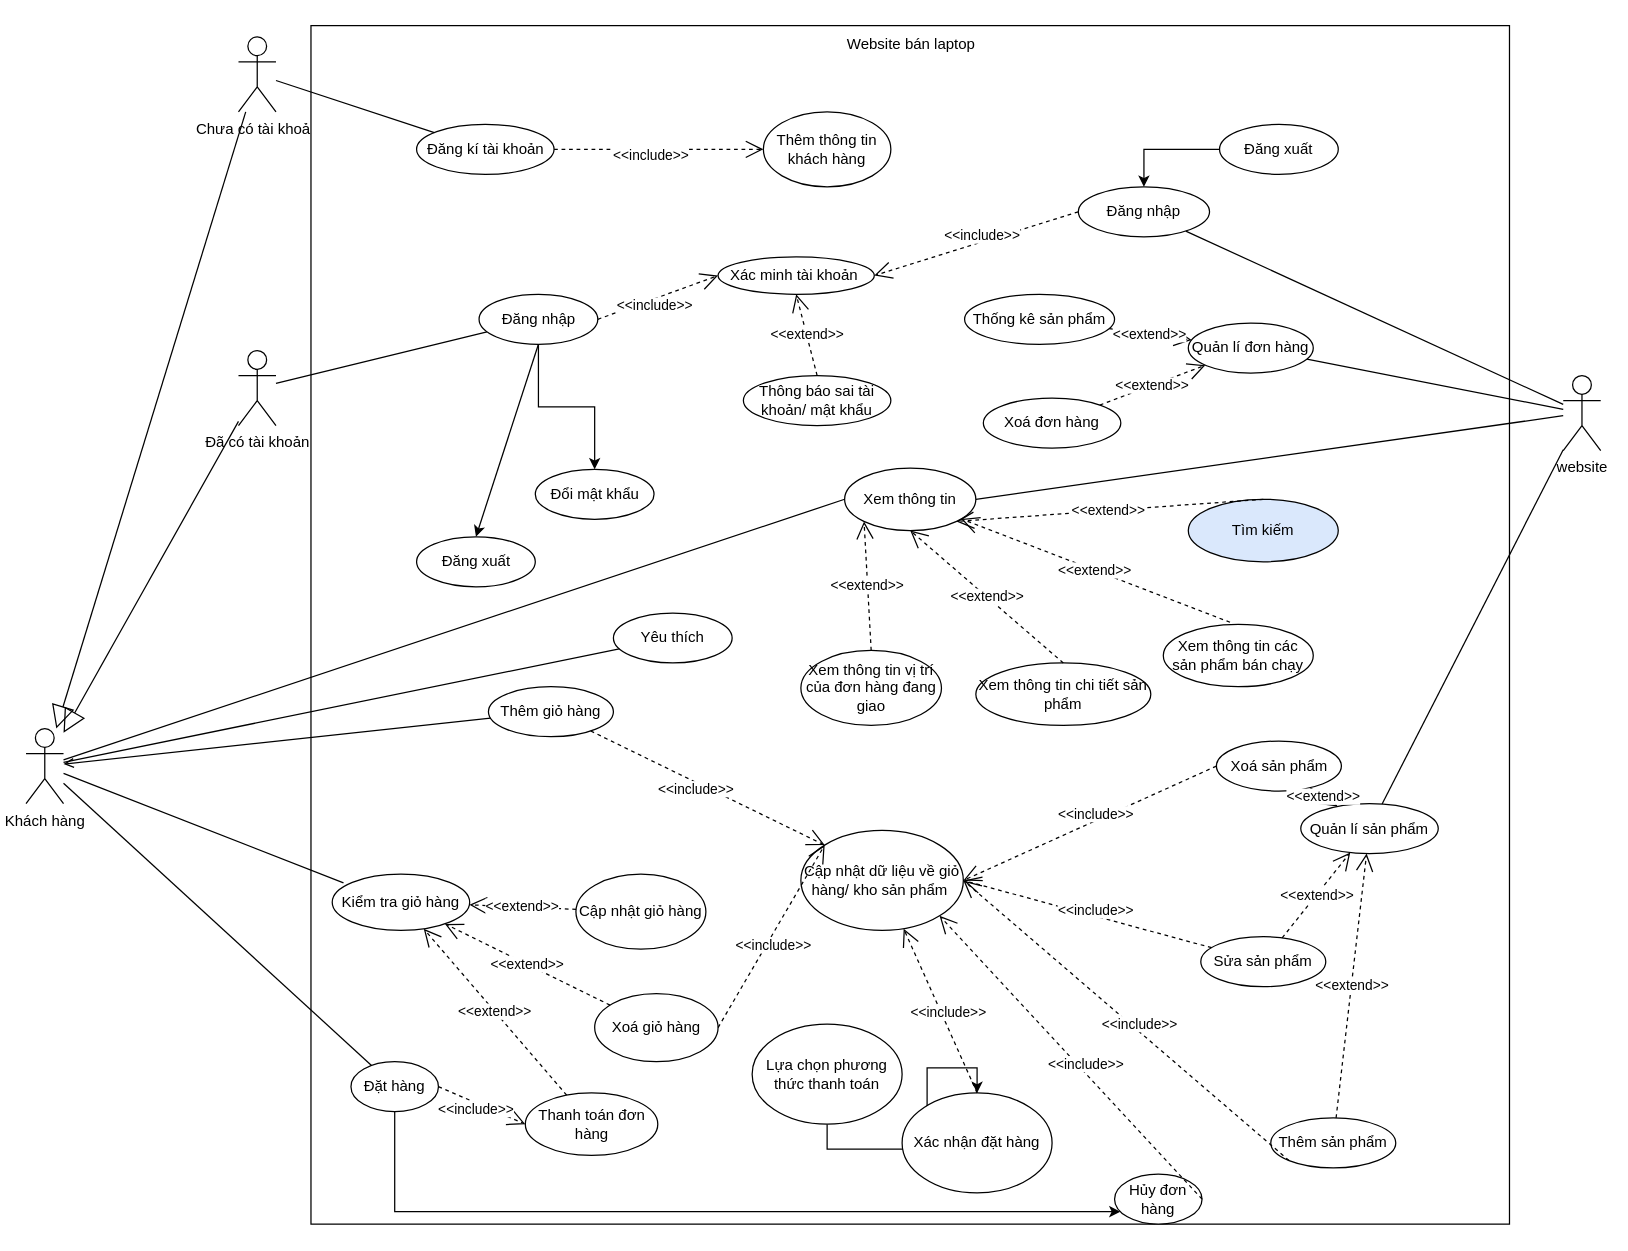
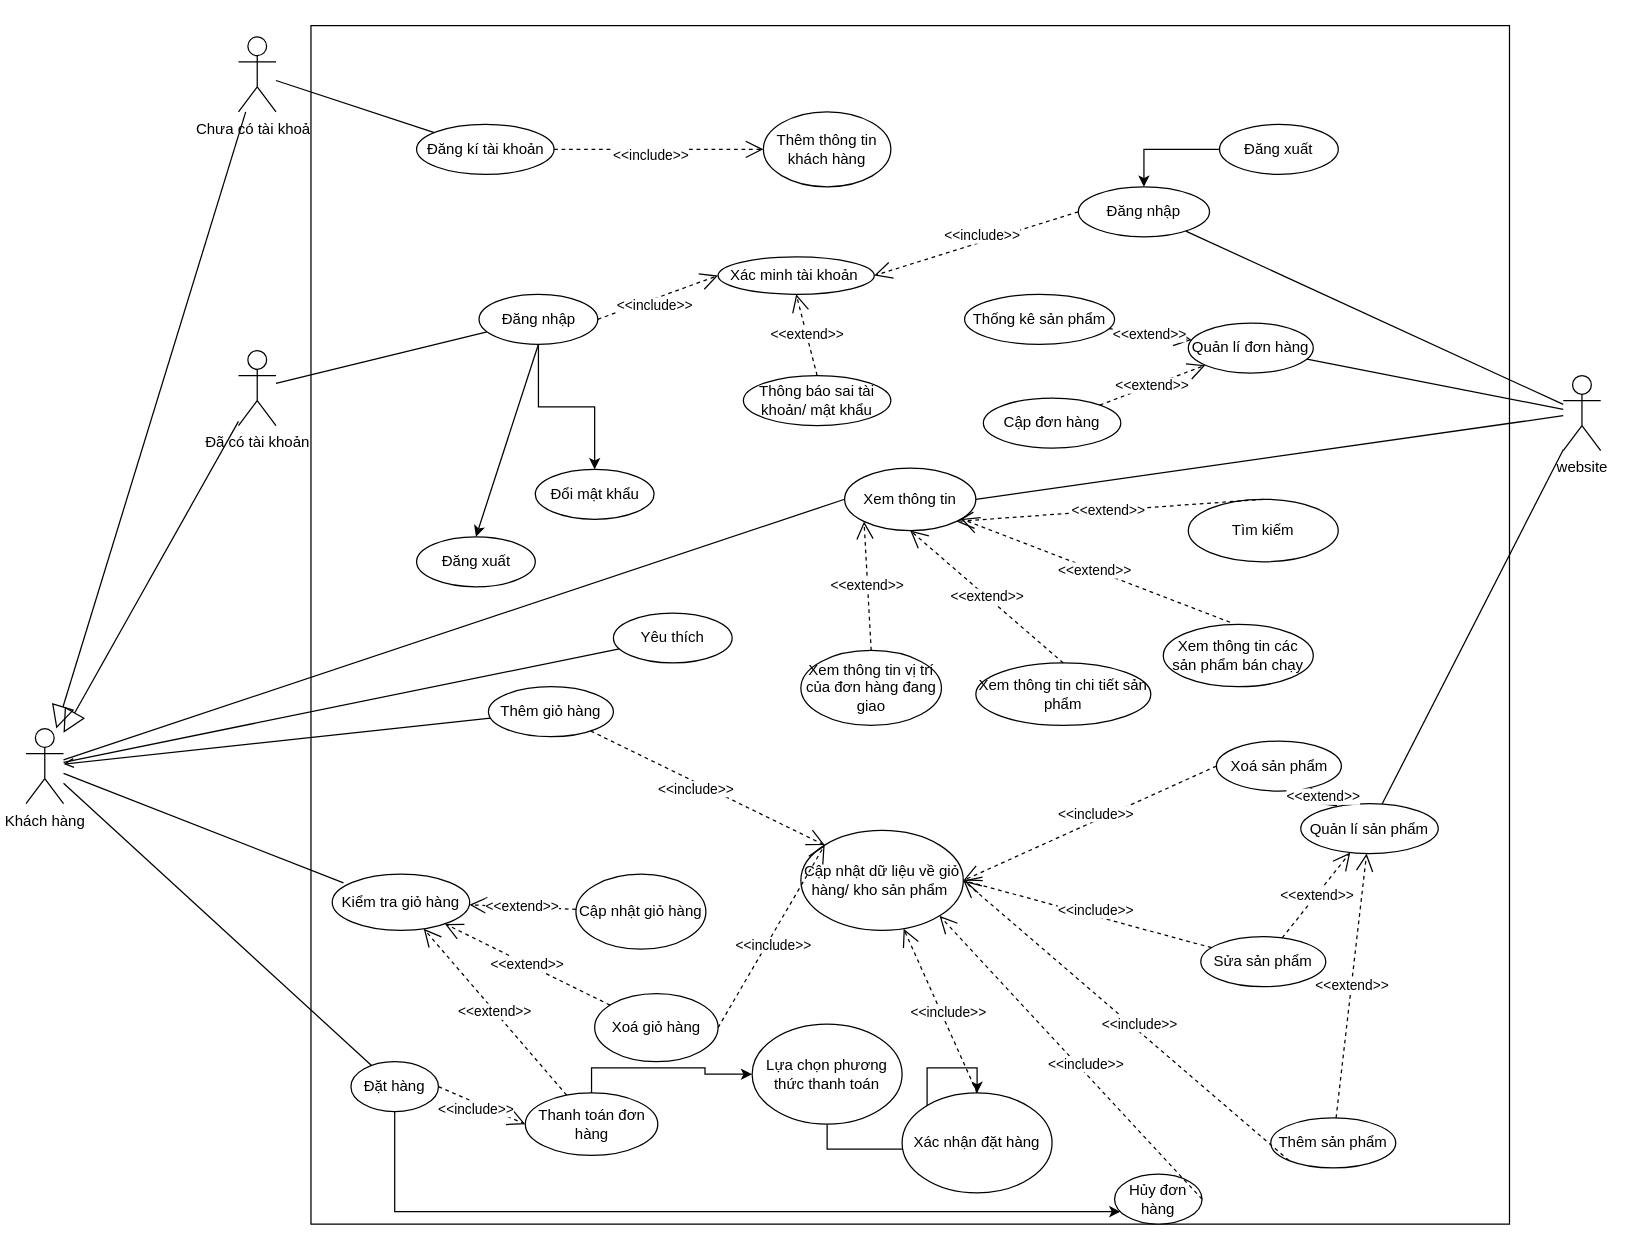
(910, 44) -> none
(1052, 423) -> (1052, 423)
(1263, 531) -> (1263, 531)
none -> (658, 1068)
